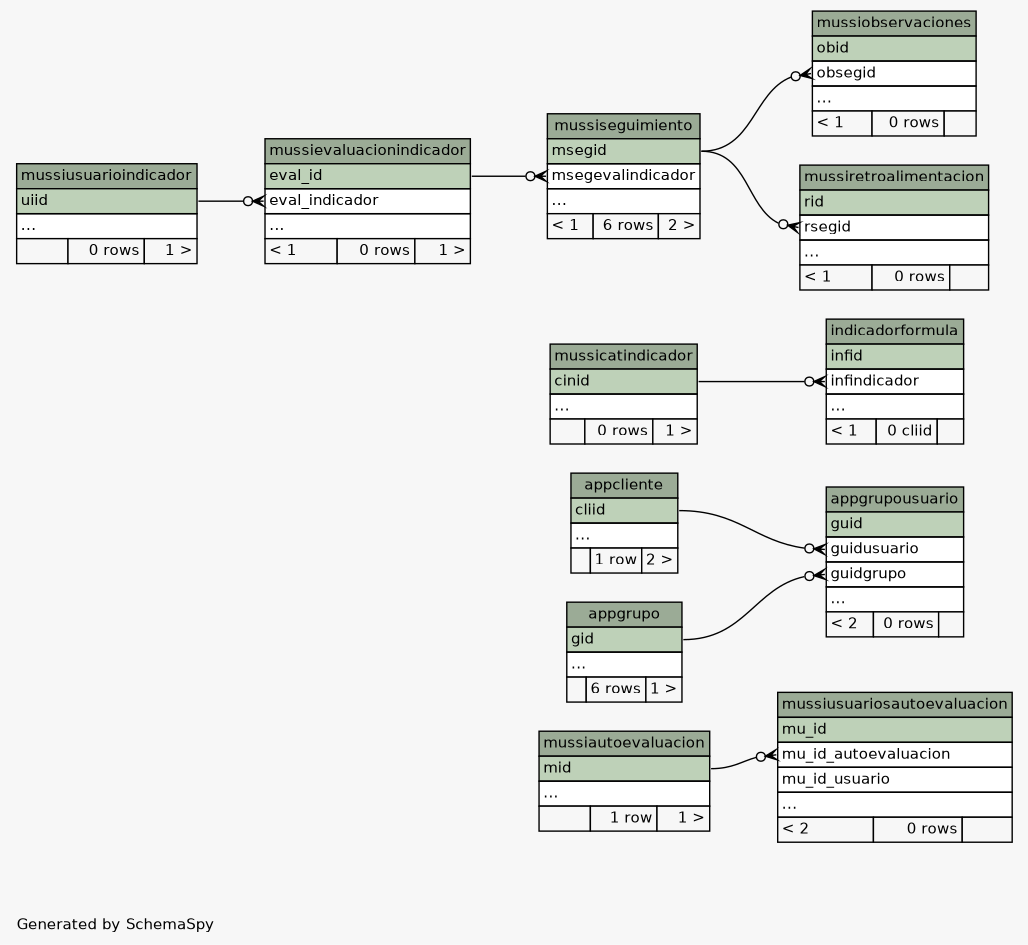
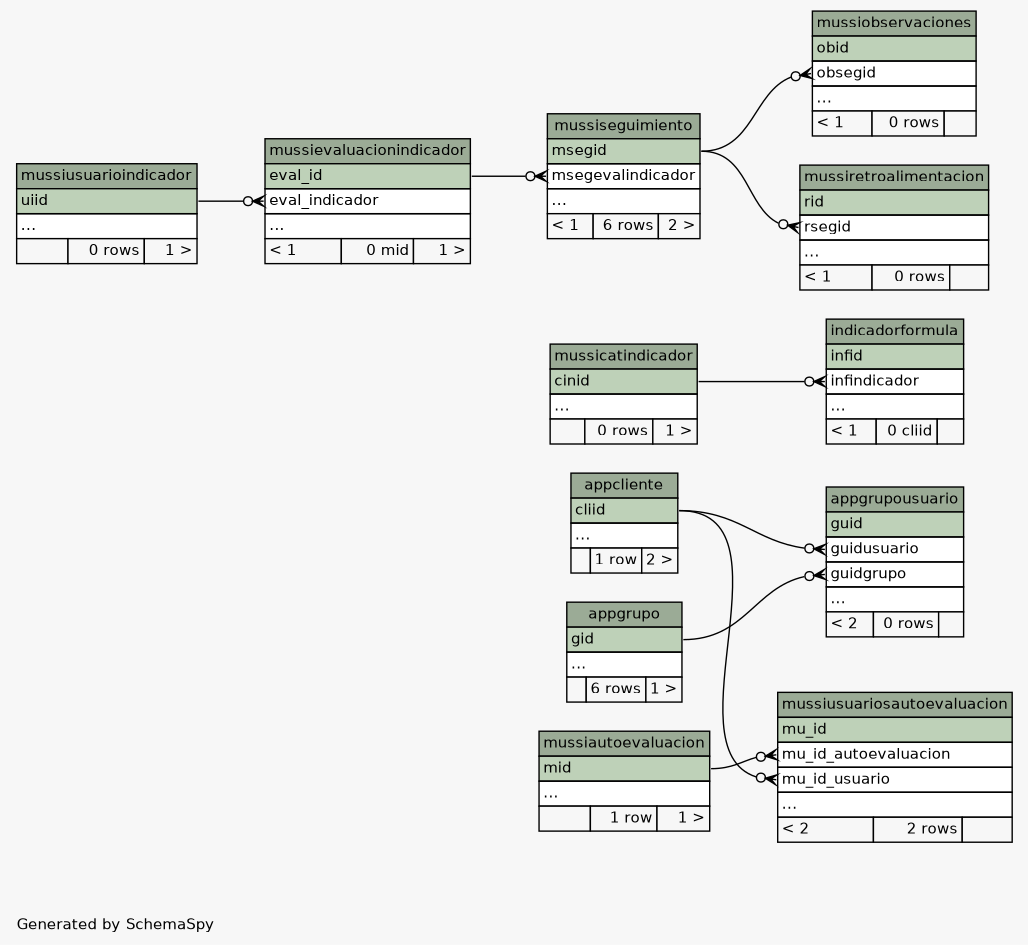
(385, 250) -> (388, 250)
none -> (728, 643)
(932, 829) -> (932, 829)
